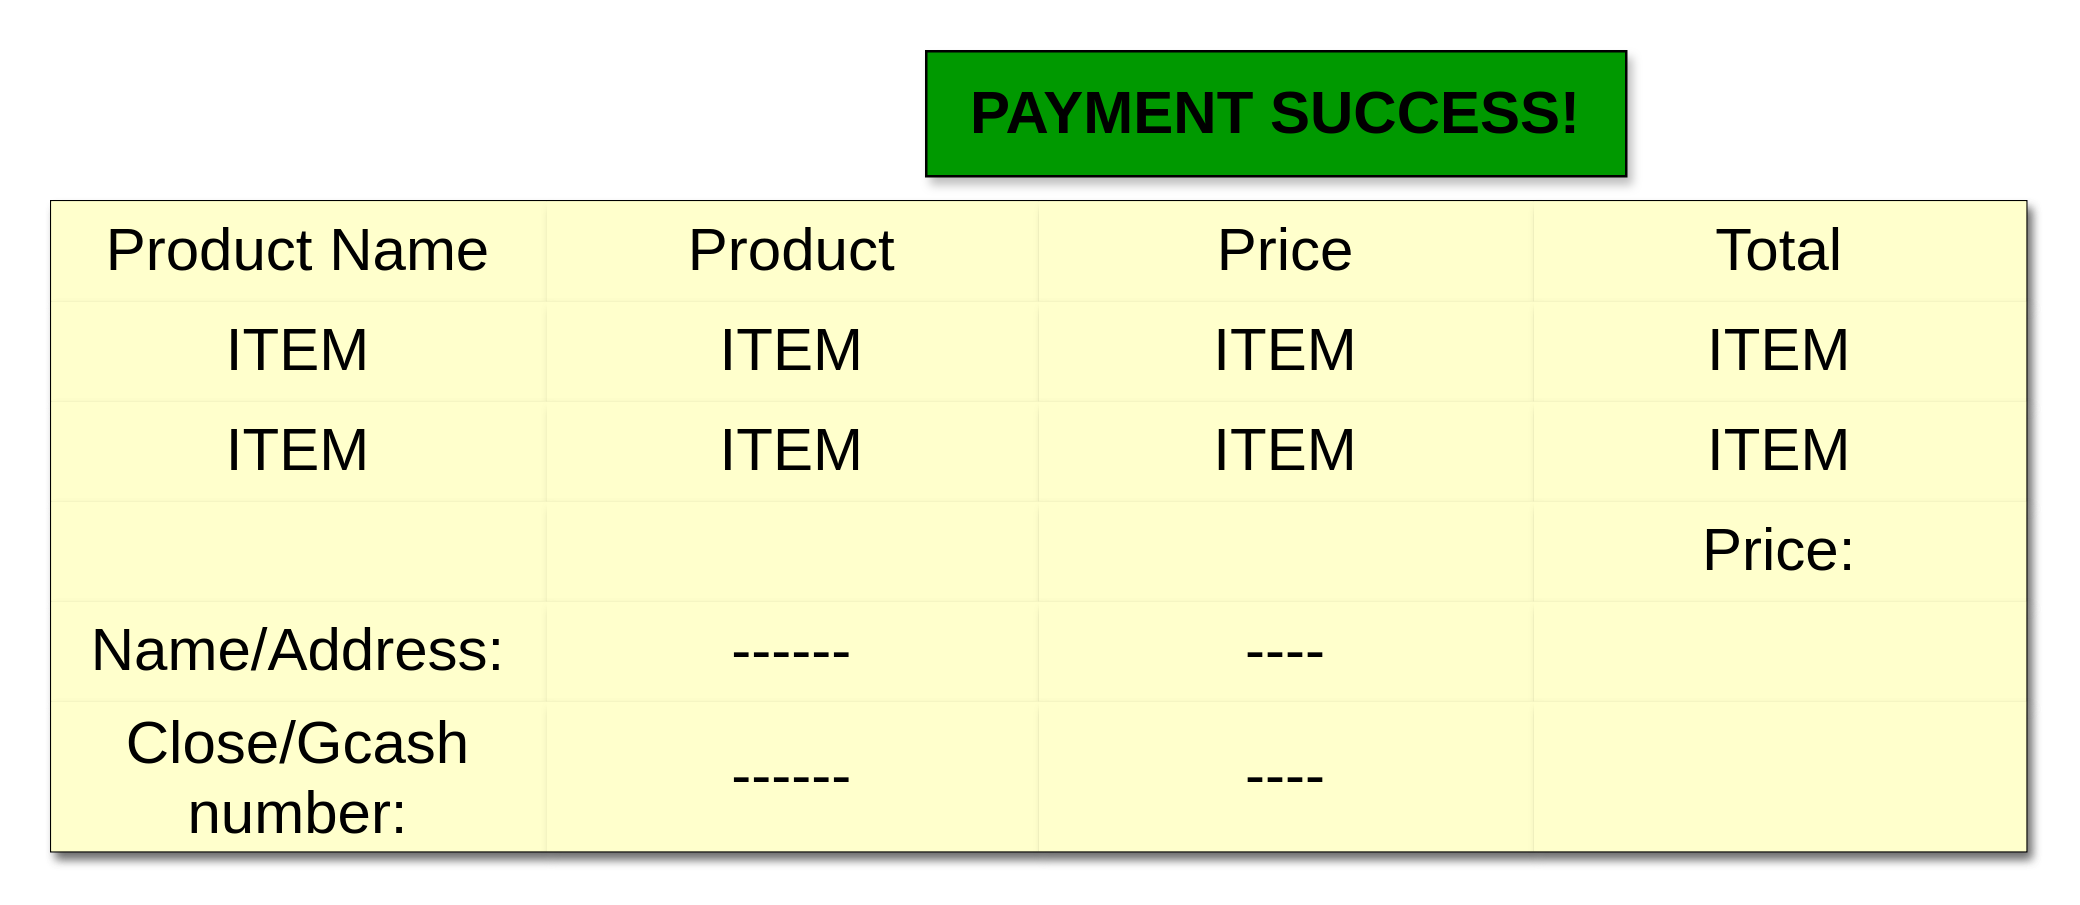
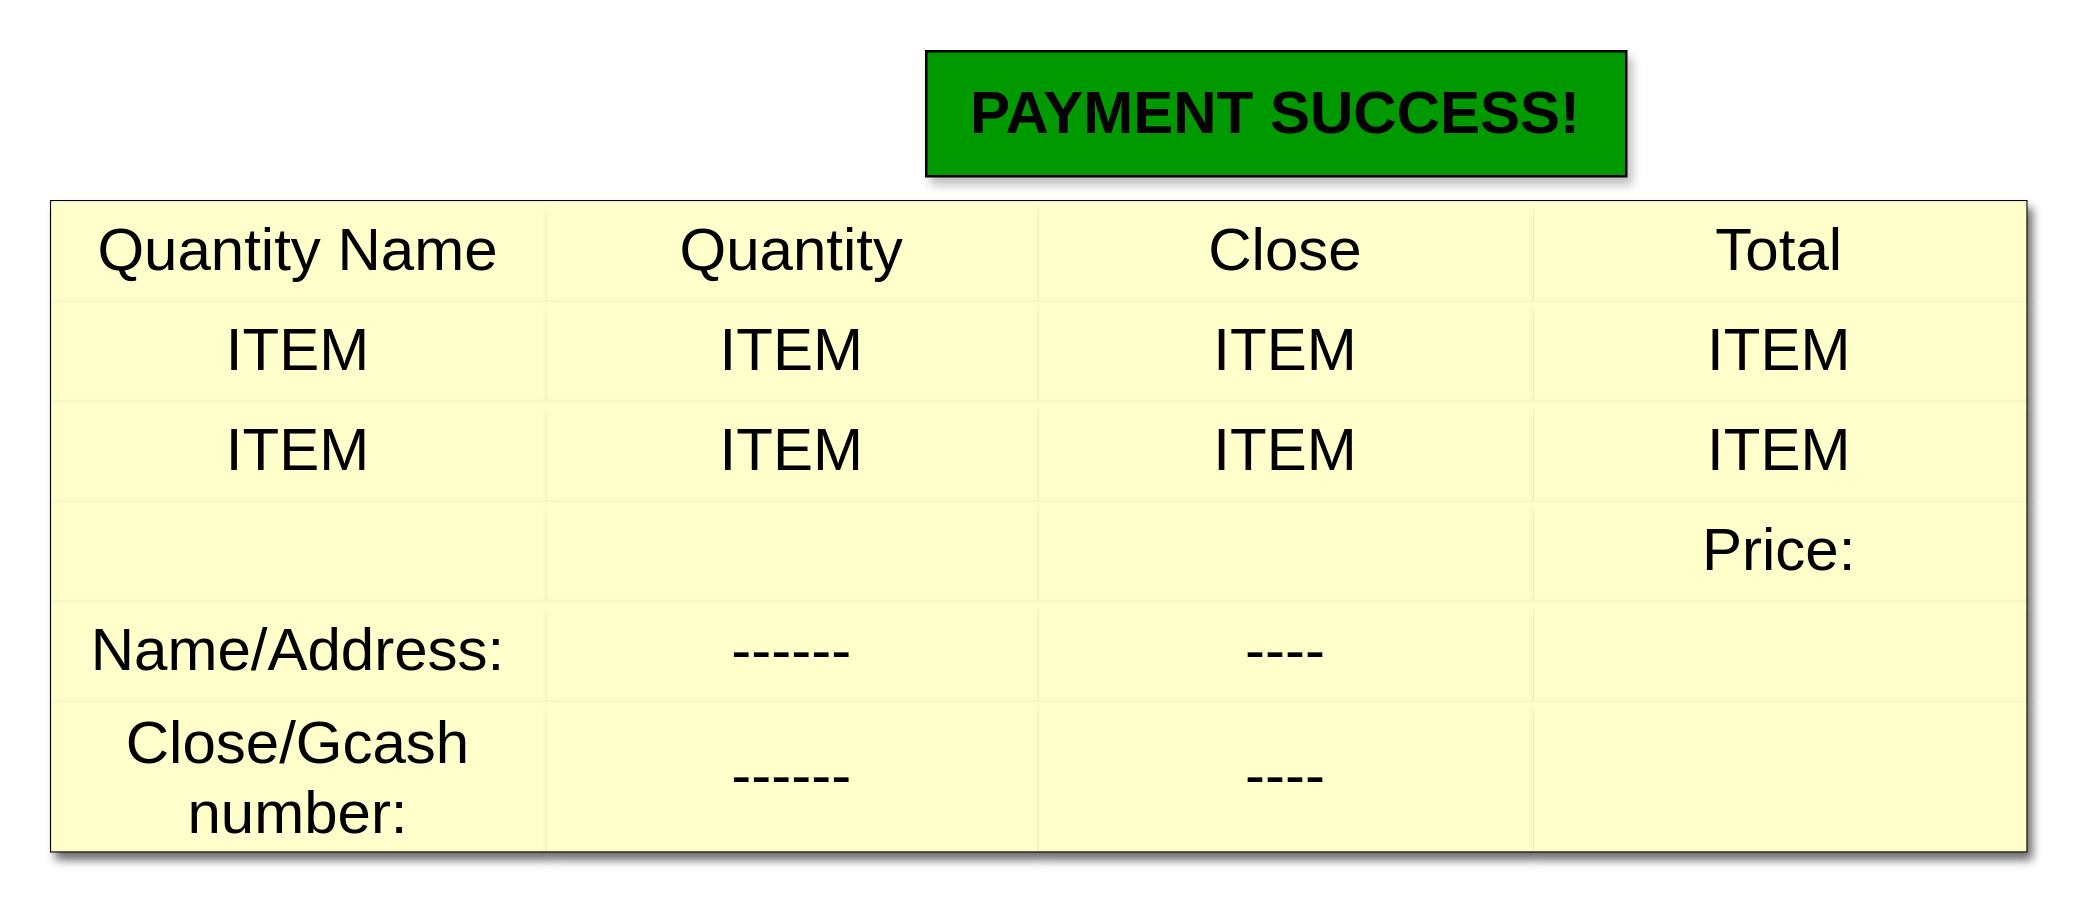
(299, 251) -> (299, 251)
(793, 251) -> (793, 251)
(1286, 251) -> (1286, 251)
